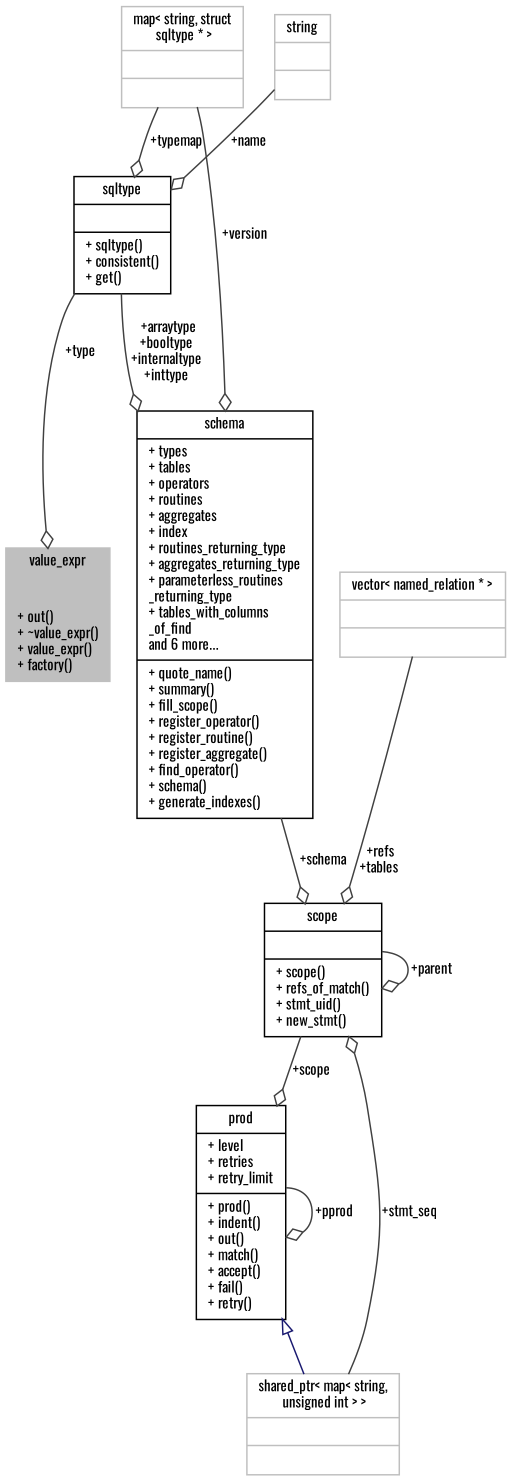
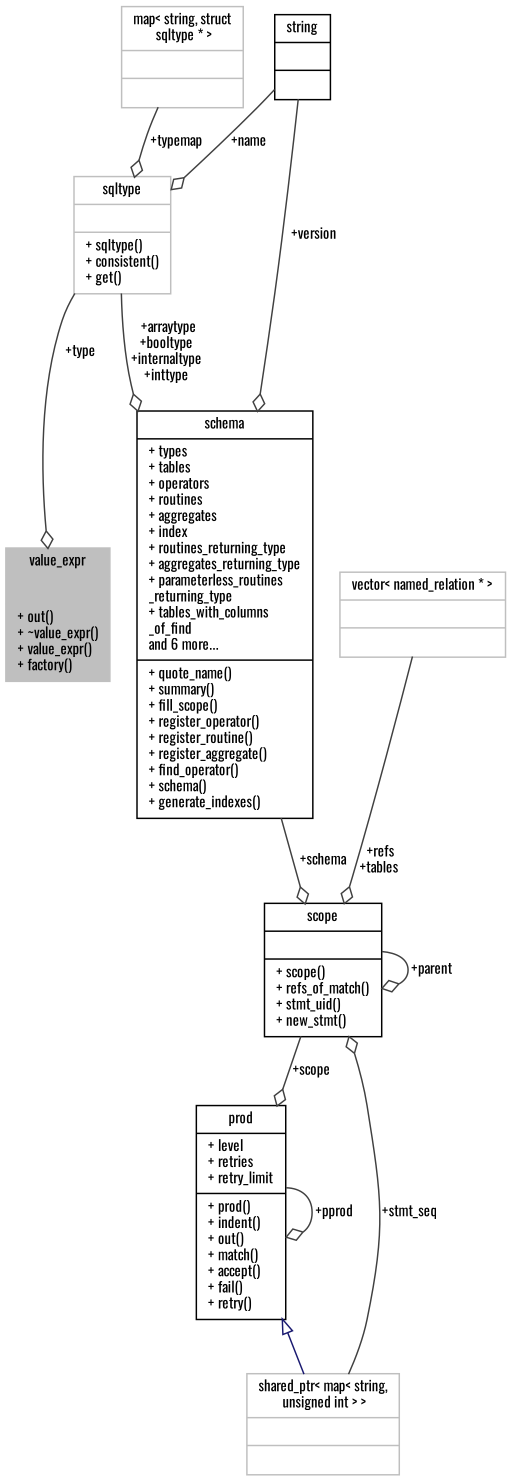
(303, 57) -> (303, 57)
(122, 235) -> (122, 235)
(217, 250) -> (281, 247)
